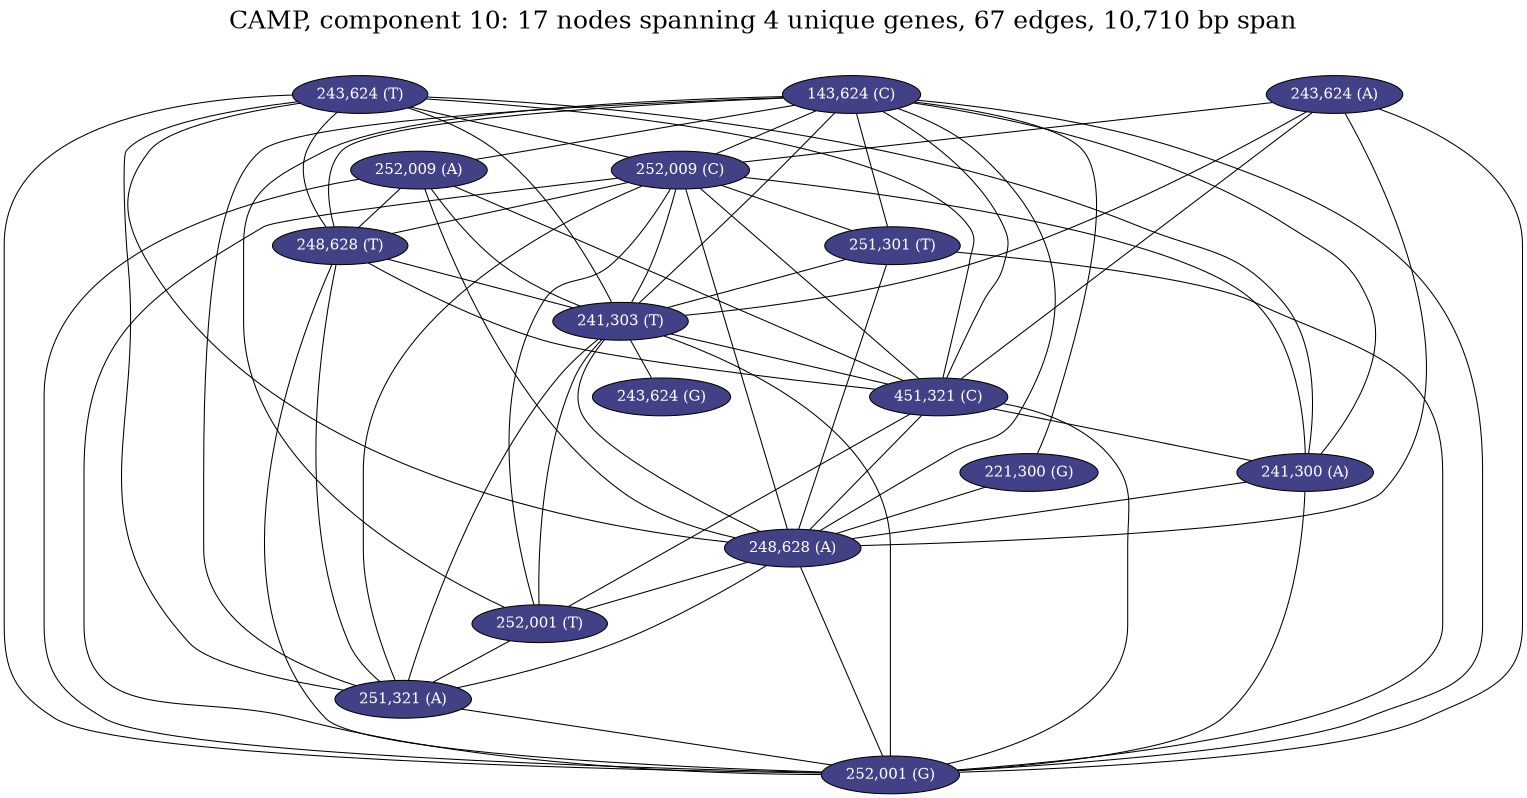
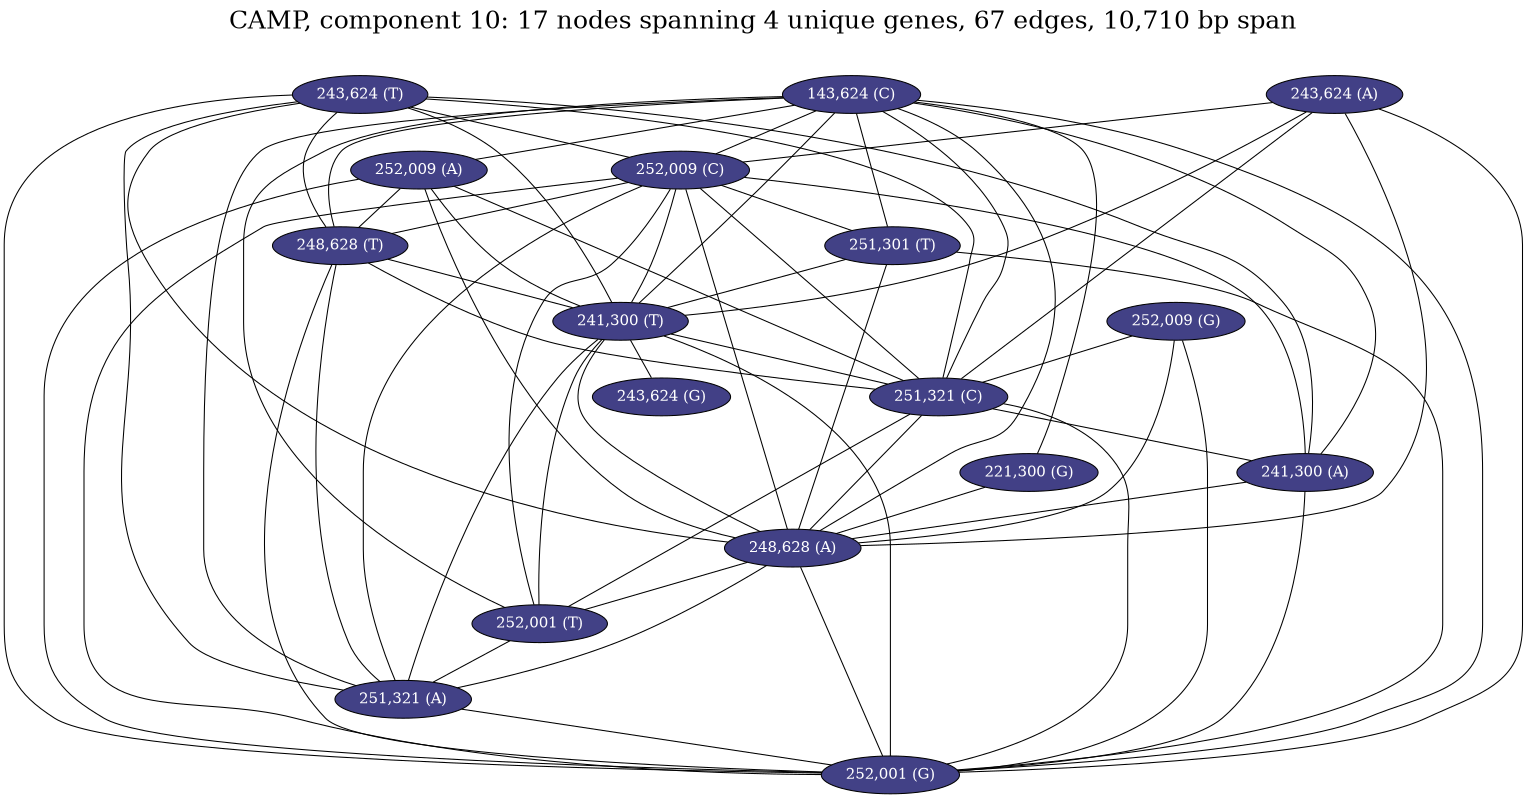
(621, 321) -> (621, 321)
none -> (1176, 321)
(939, 397) -> (939, 397)
